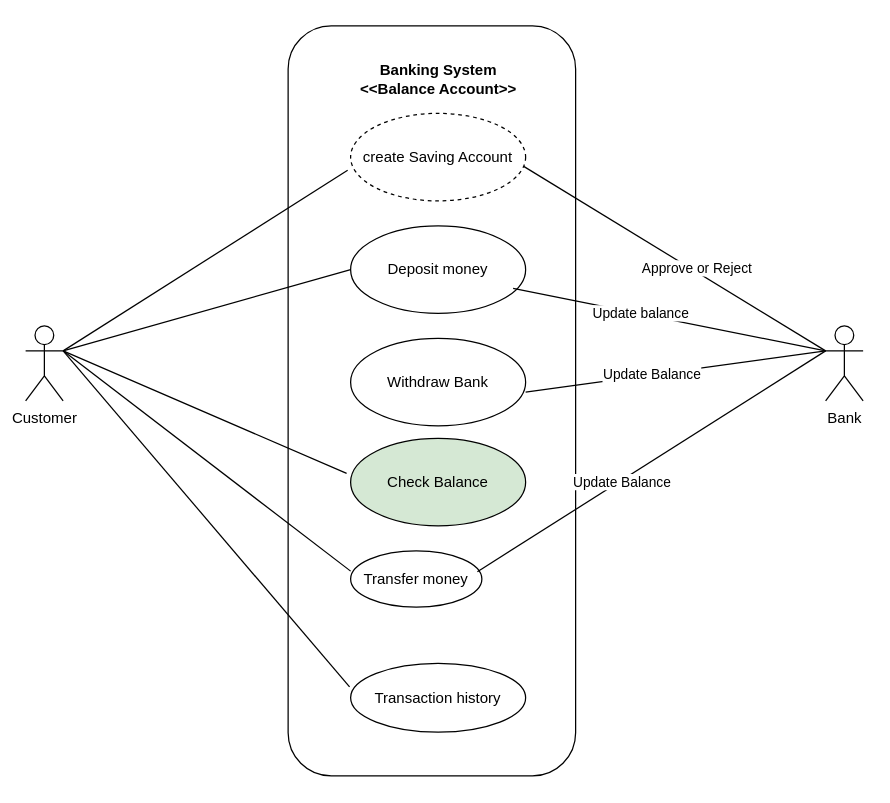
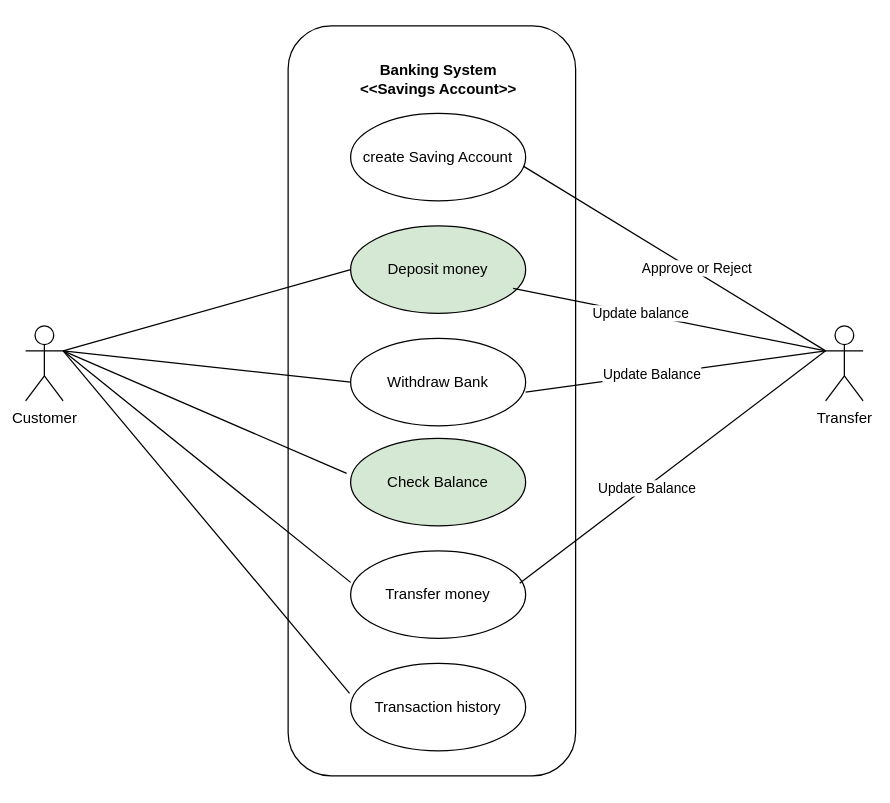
(439, 79) -> (439, 79)
(438, 157) -> (438, 157)
(208, 259) -> none
(438, 269) -> (438, 269)
none -> (210, 367)
(845, 418) -> (845, 418)
(416, 579) -> (438, 594)
(438, 698) -> (438, 707)
